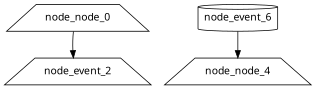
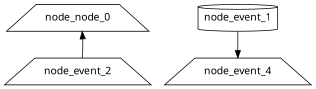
(238, 18) -> (238, 18)
(73, 41) -> (83, 48)
(238, 71) -> (238, 71)
